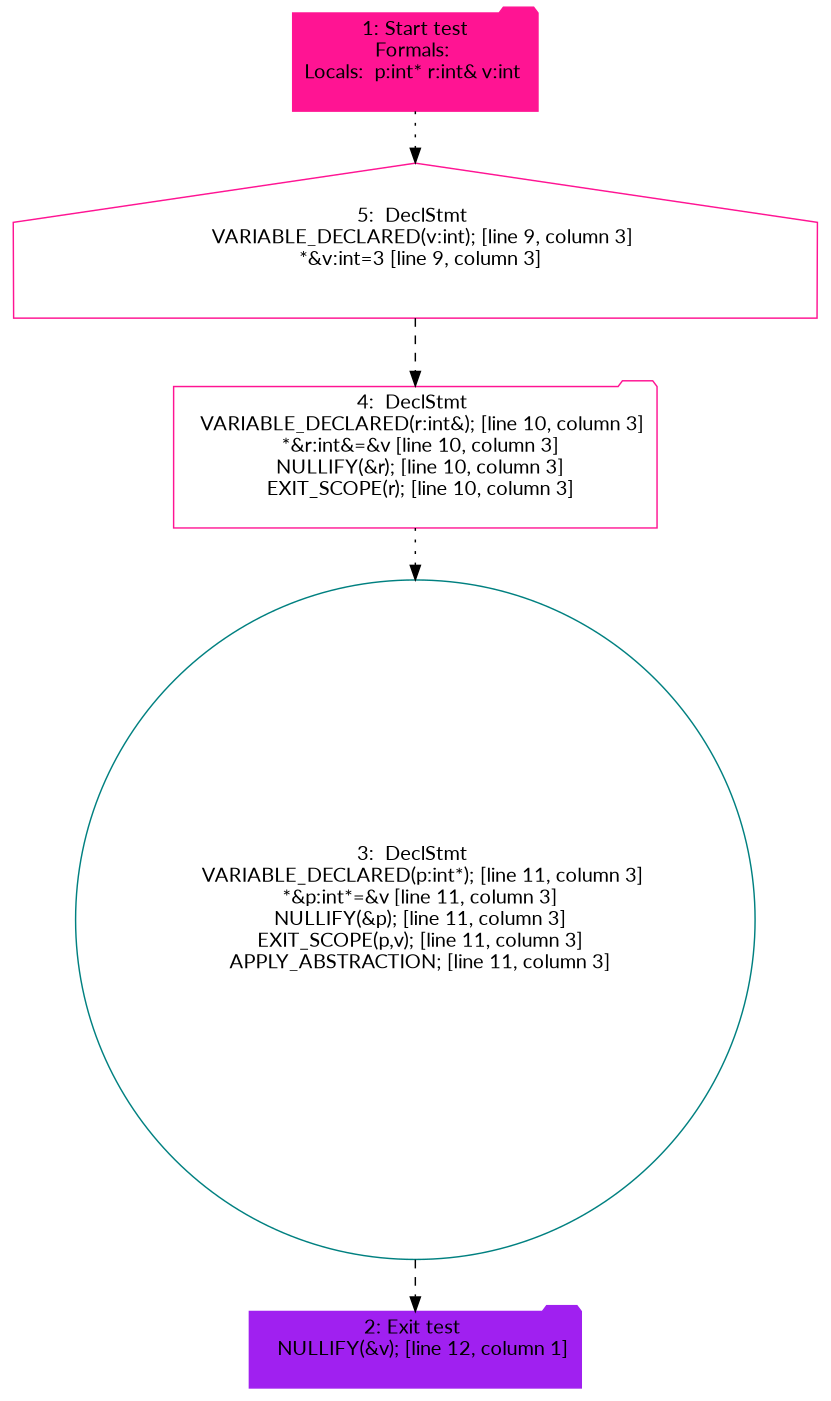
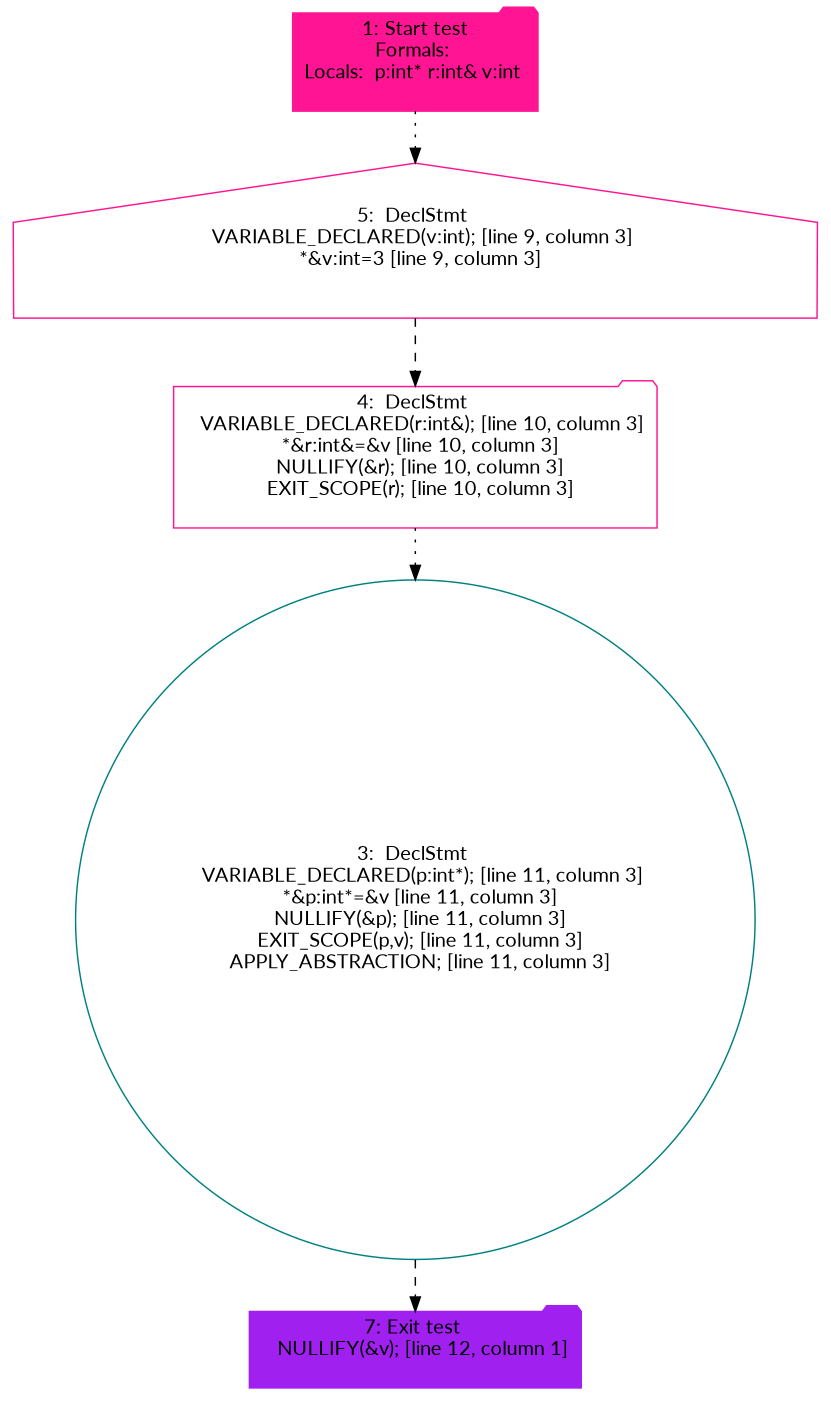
(415, 1350) -> (415, 1350)
